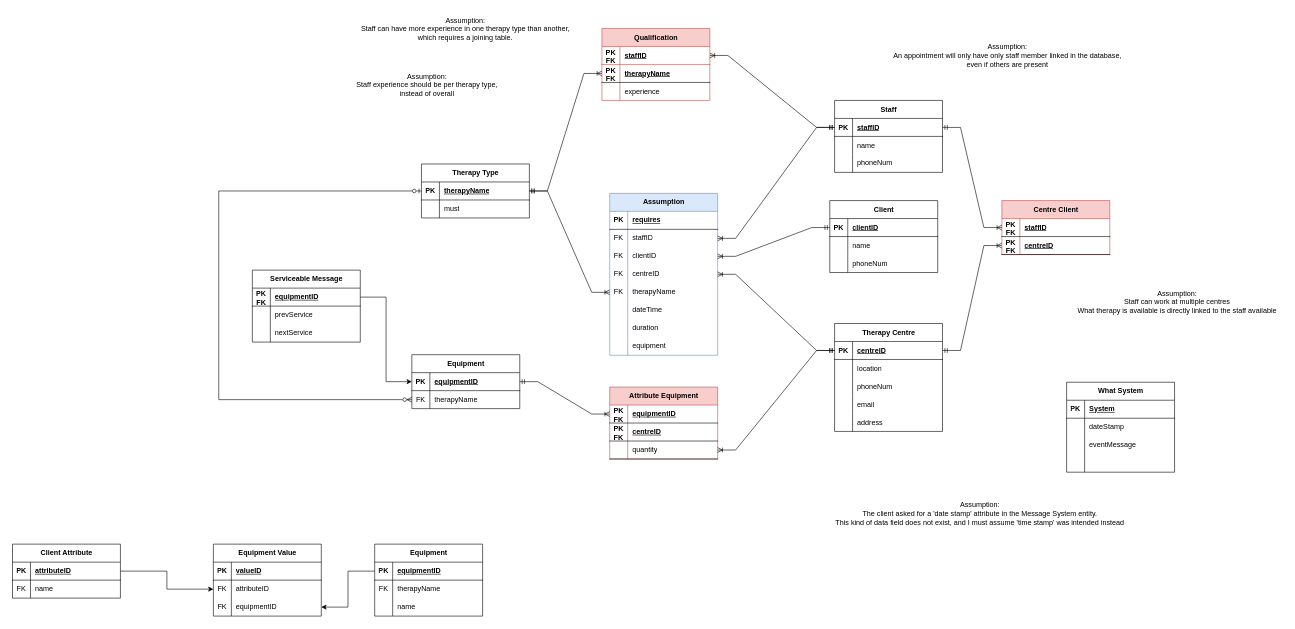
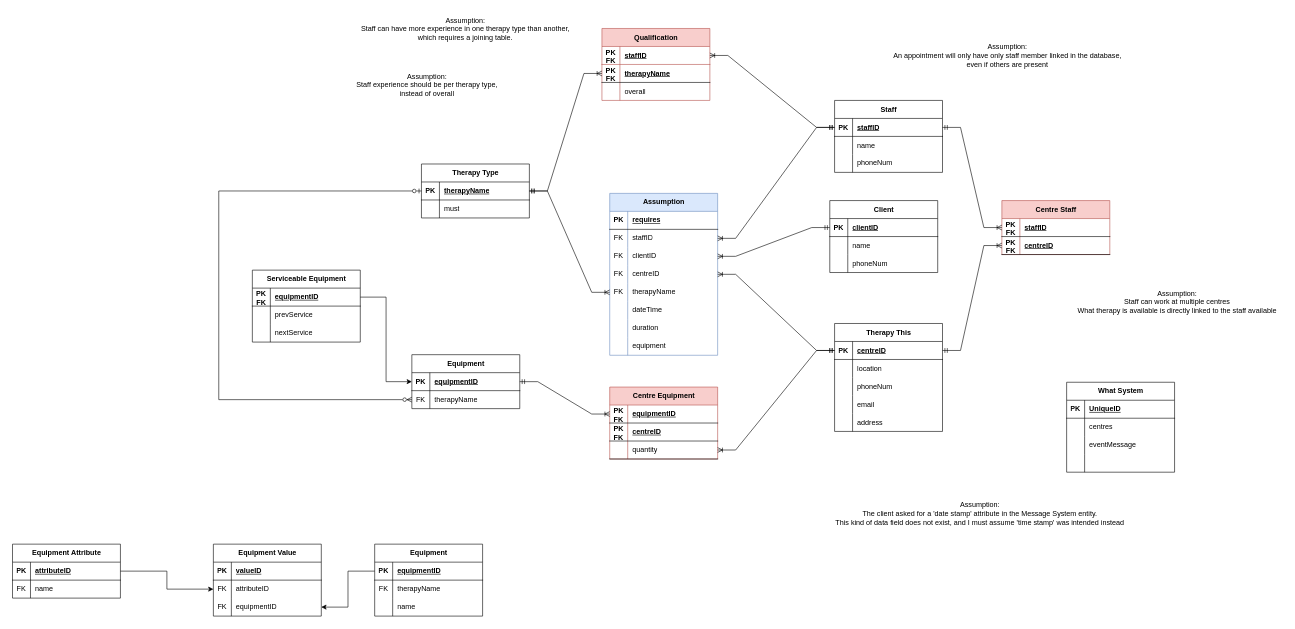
(644, 92) -> (637, 92)
(1057, 210) -> (1057, 210)
(307, 279) -> (307, 279)
(889, 333) -> (889, 333)
(664, 396) -> (664, 396)
(1102, 410) -> (1105, 410)
(1108, 428) -> (1104, 428)
(67, 554) -> (67, 554)
